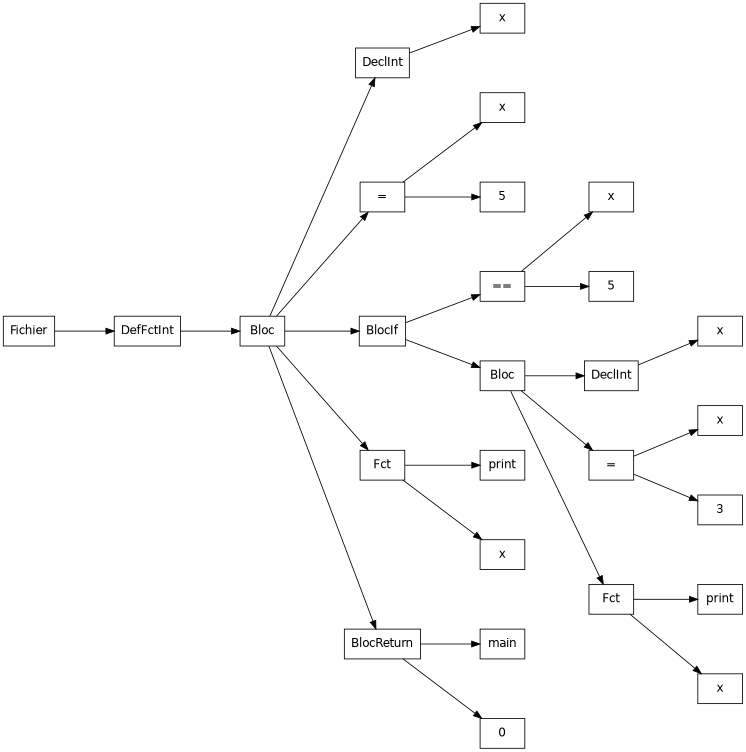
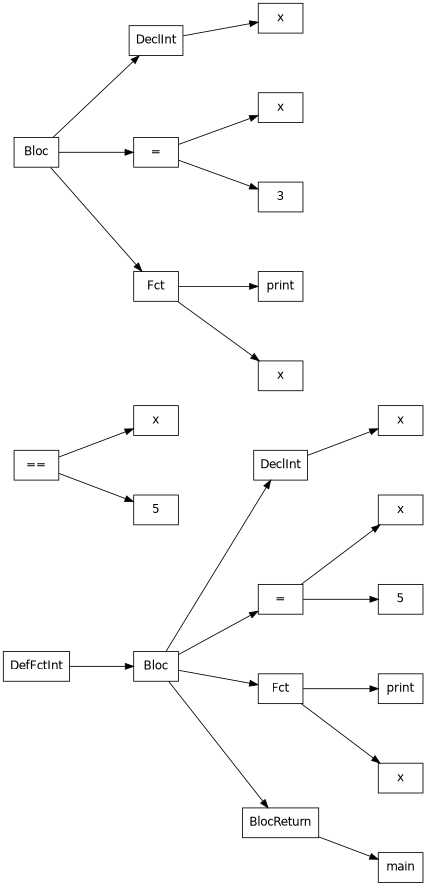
(29, 331) -> none
(382, 331) -> none
(502, 733) -> none
